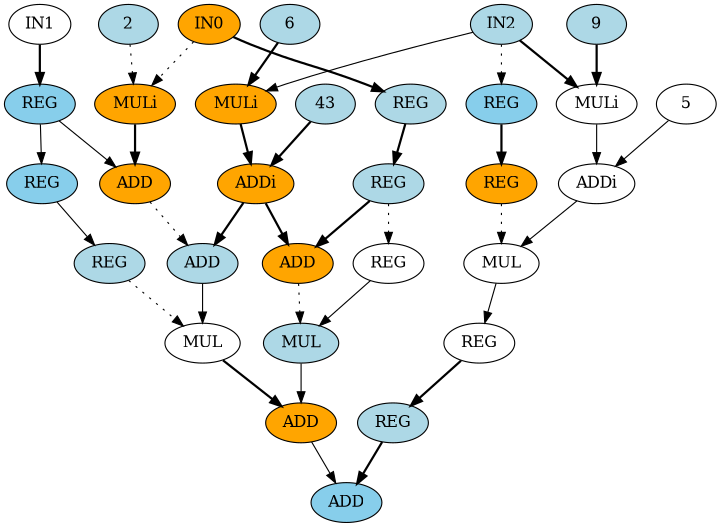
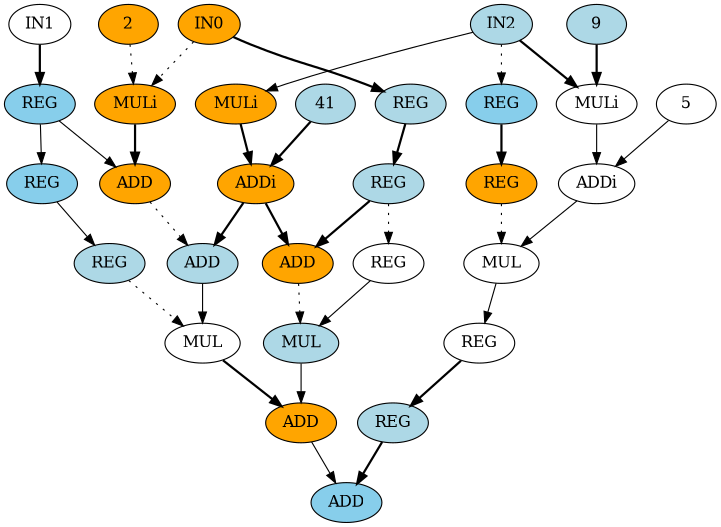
(128, 24) -> (128, 24)
(290, 24) -> none
(325, 104) -> (325, 104)
